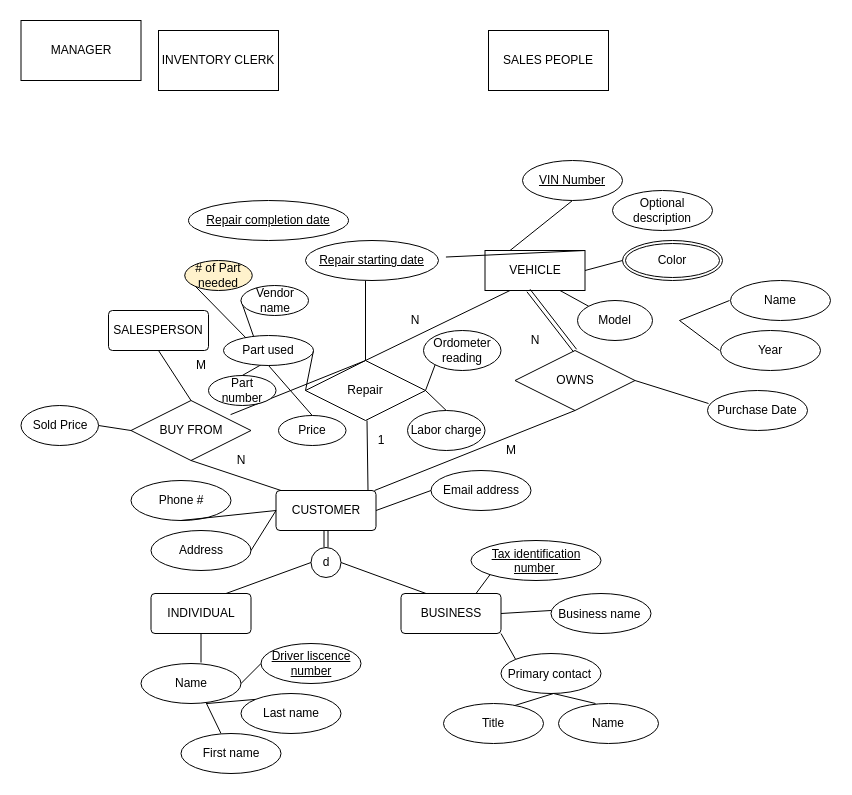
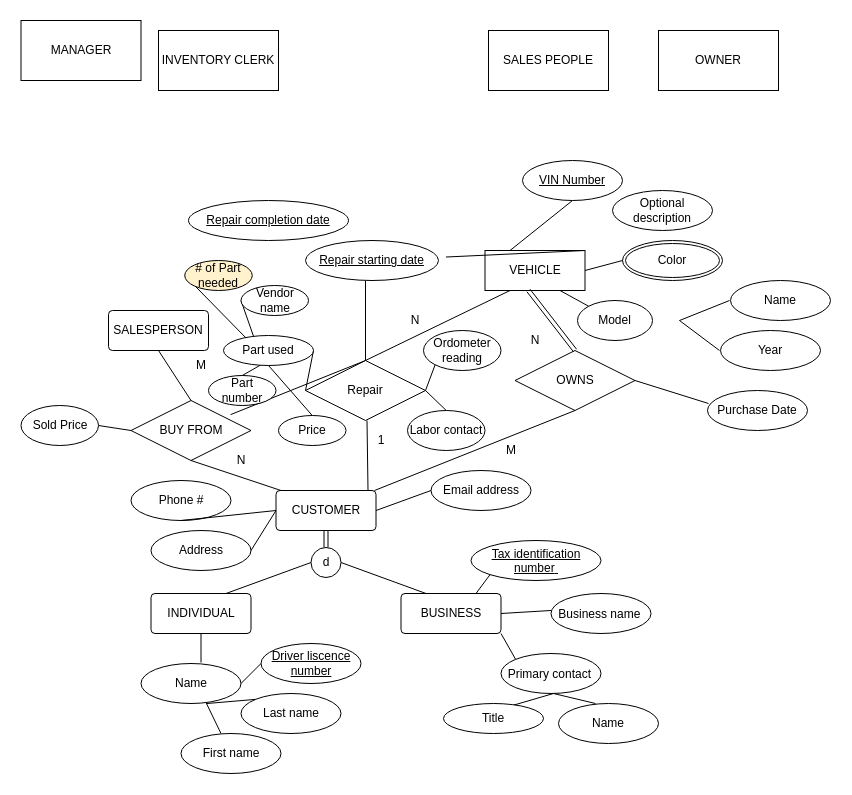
none -> (719, 61)
(447, 431) -> (447, 431)
(494, 724) -> (494, 719)
